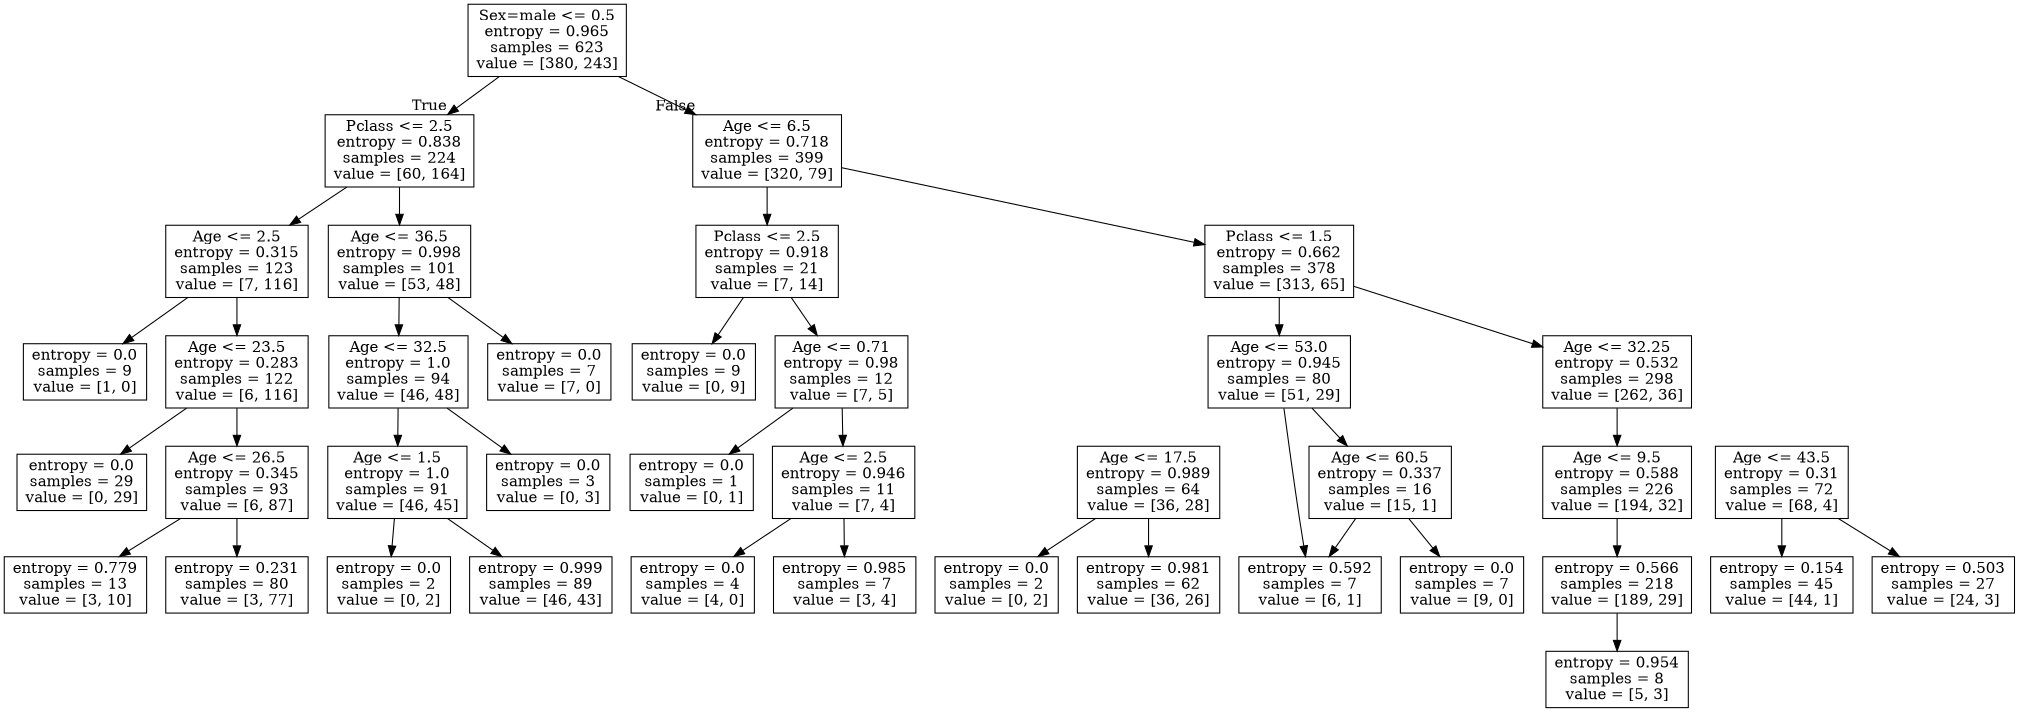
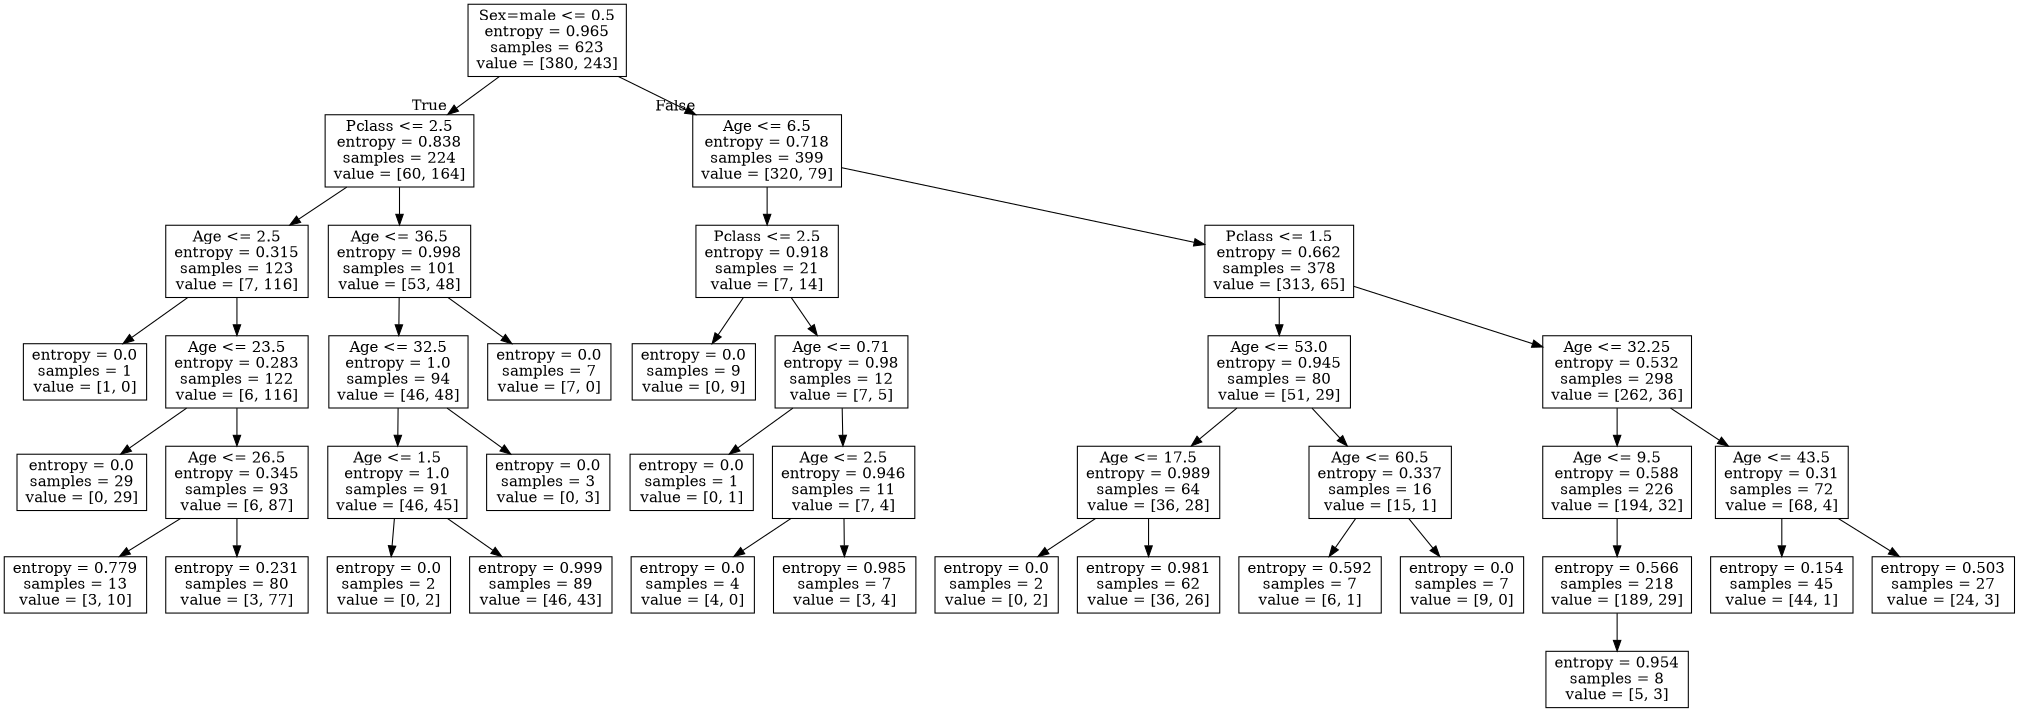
(85, 372) -> (85, 372)
none -> (1695, 424)
(1293, 477) -> (1218, 424)
